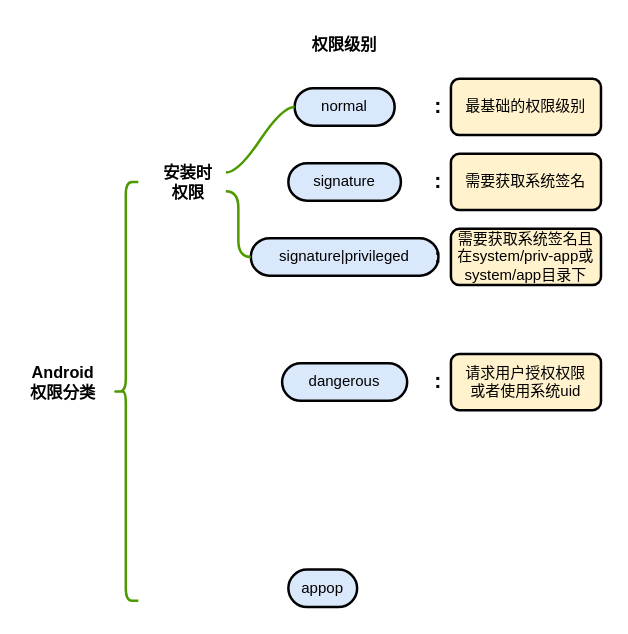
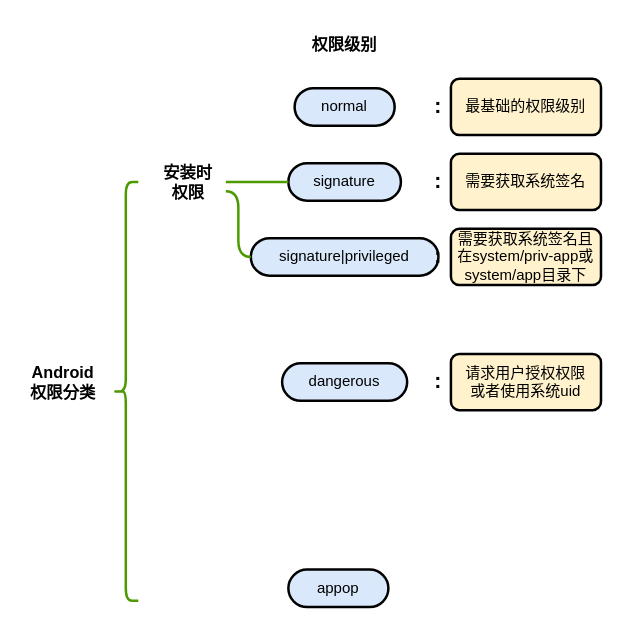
(260, 140) -> none
none -> (257, 182)
(323, 588) -> (338, 588)
